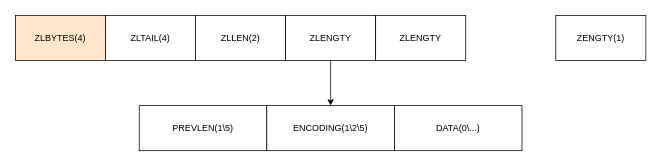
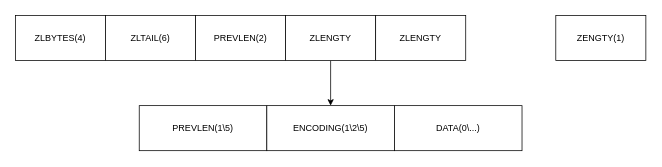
(60, 38) -> (60, 38)
(150, 38) -> (150, 38)
(240, 38) -> (240, 38)
